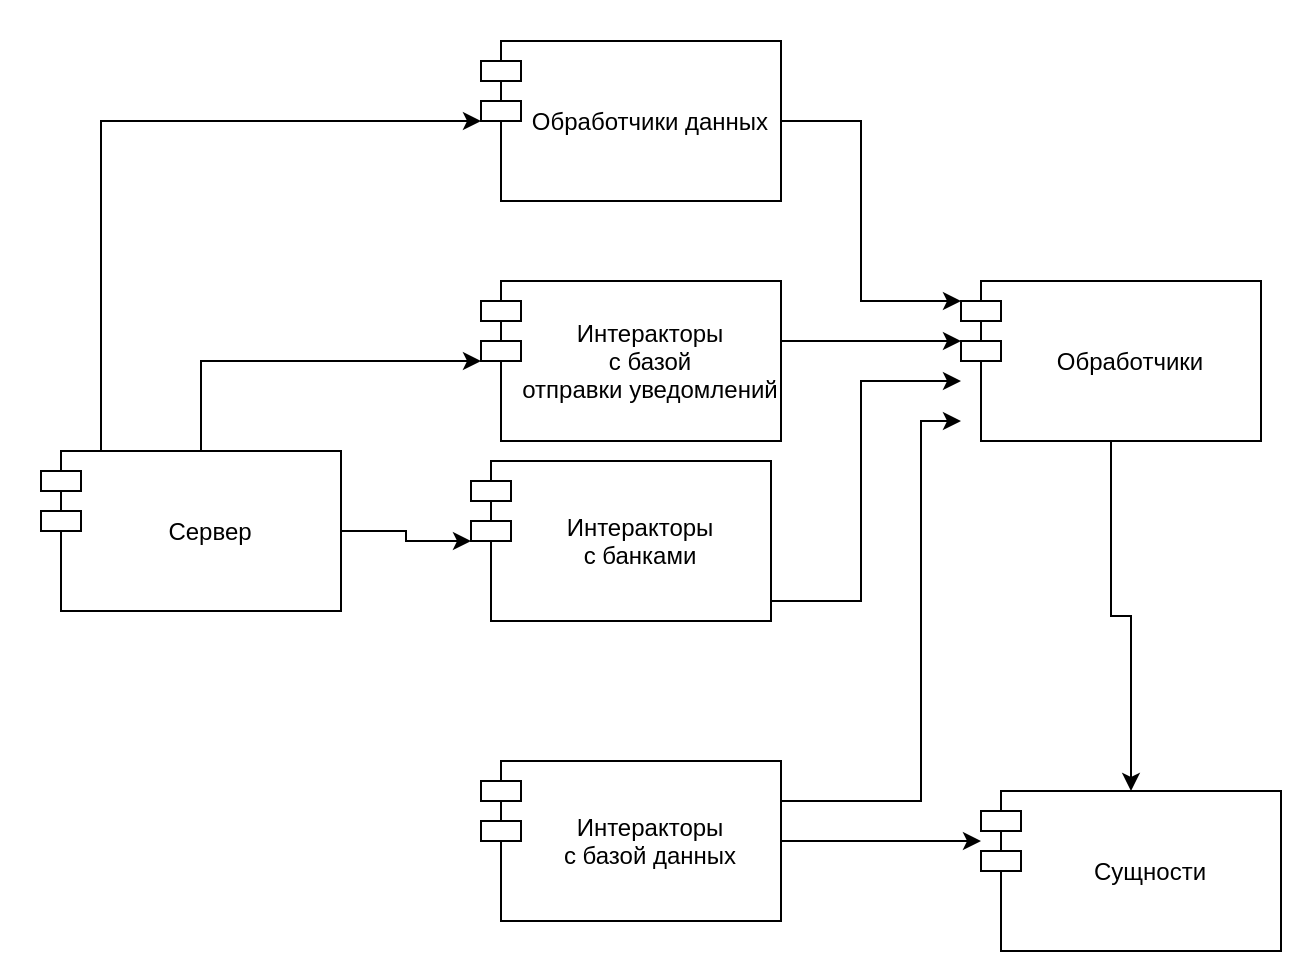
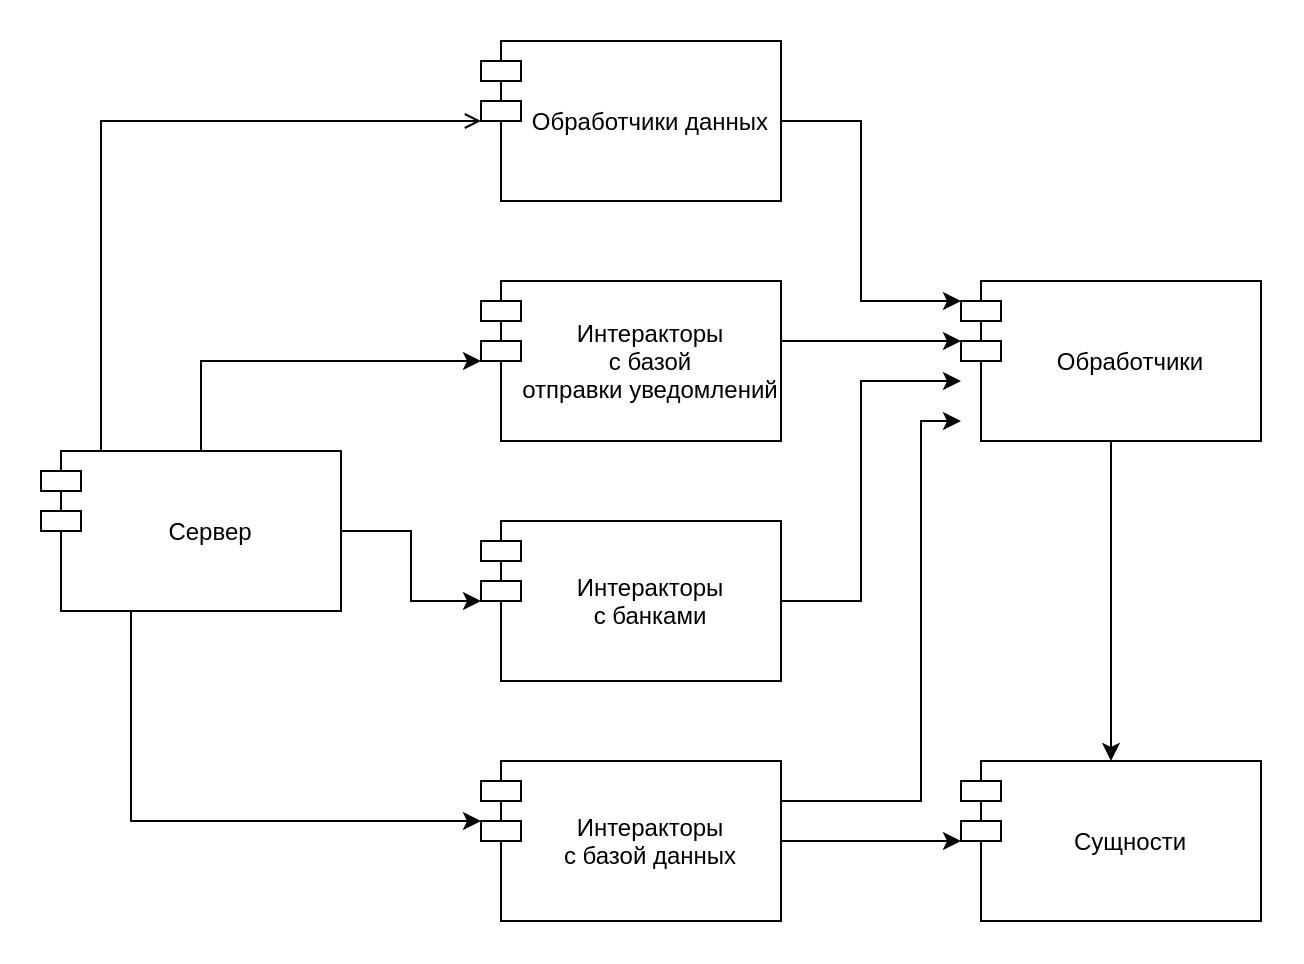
(466, 121) -> (469, 121)
(621, 541) -> (631, 601)
none -> (194, 821)
(1131, 871) -> (1111, 841)
